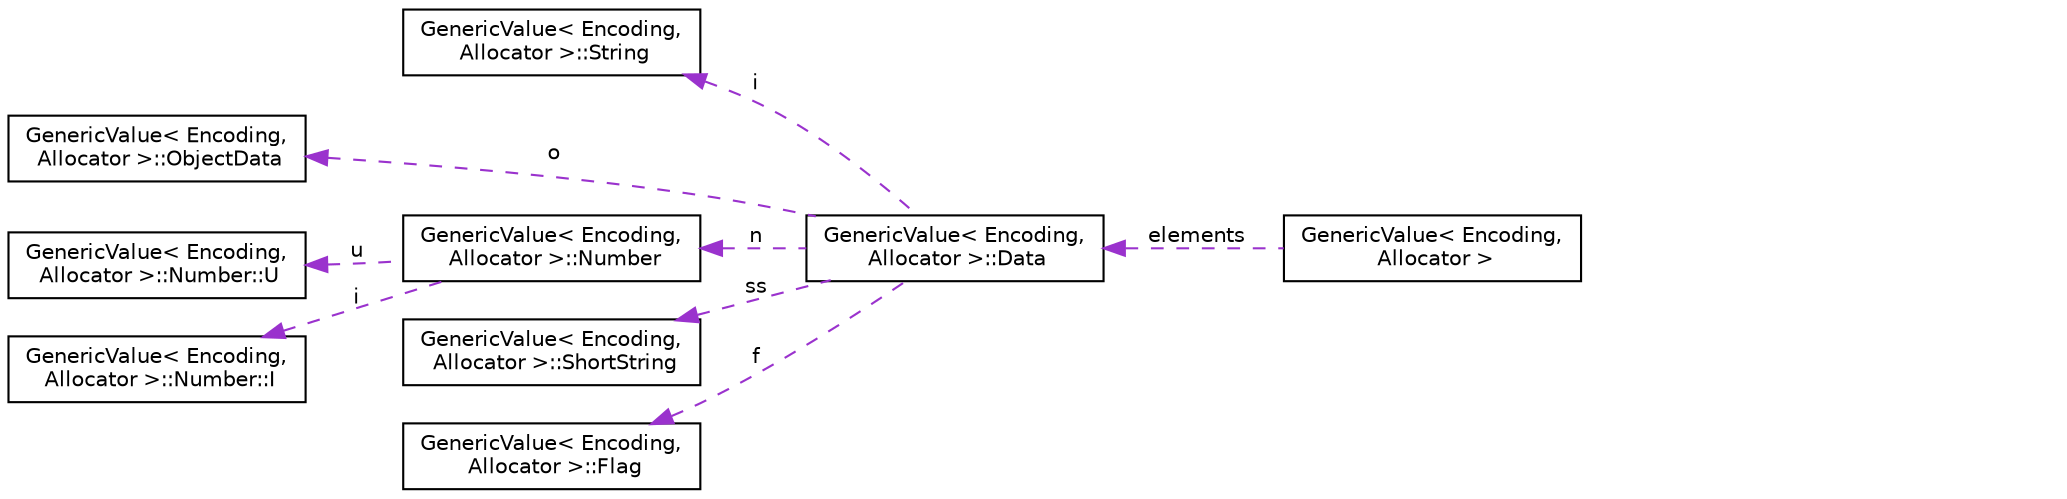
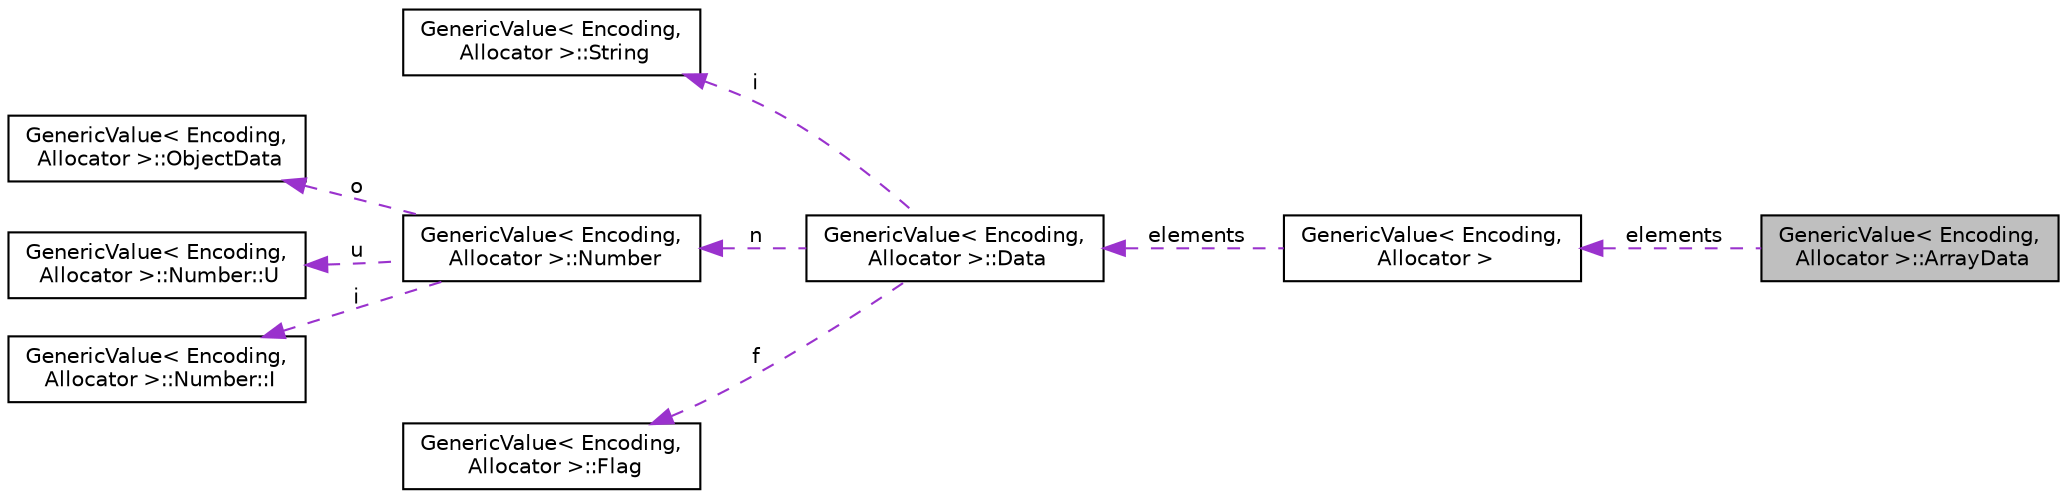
(573, 179) -> (365, 201)
none -> (1910, 248)
(552, 352) -> none
